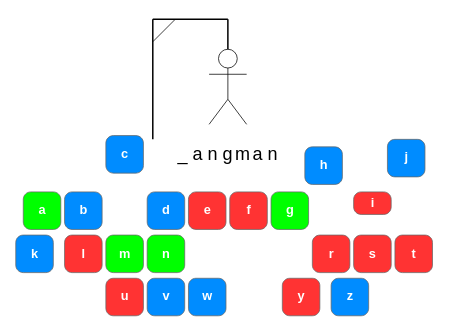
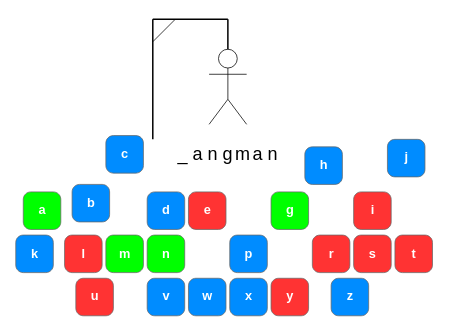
(372, 203) -> (372, 210)
(83, 210) -> (91, 203)
(248, 210) -> none
none -> (248, 254)
(125, 297) -> (95, 297)
none -> (248, 297)
(301, 297) -> (290, 297)
